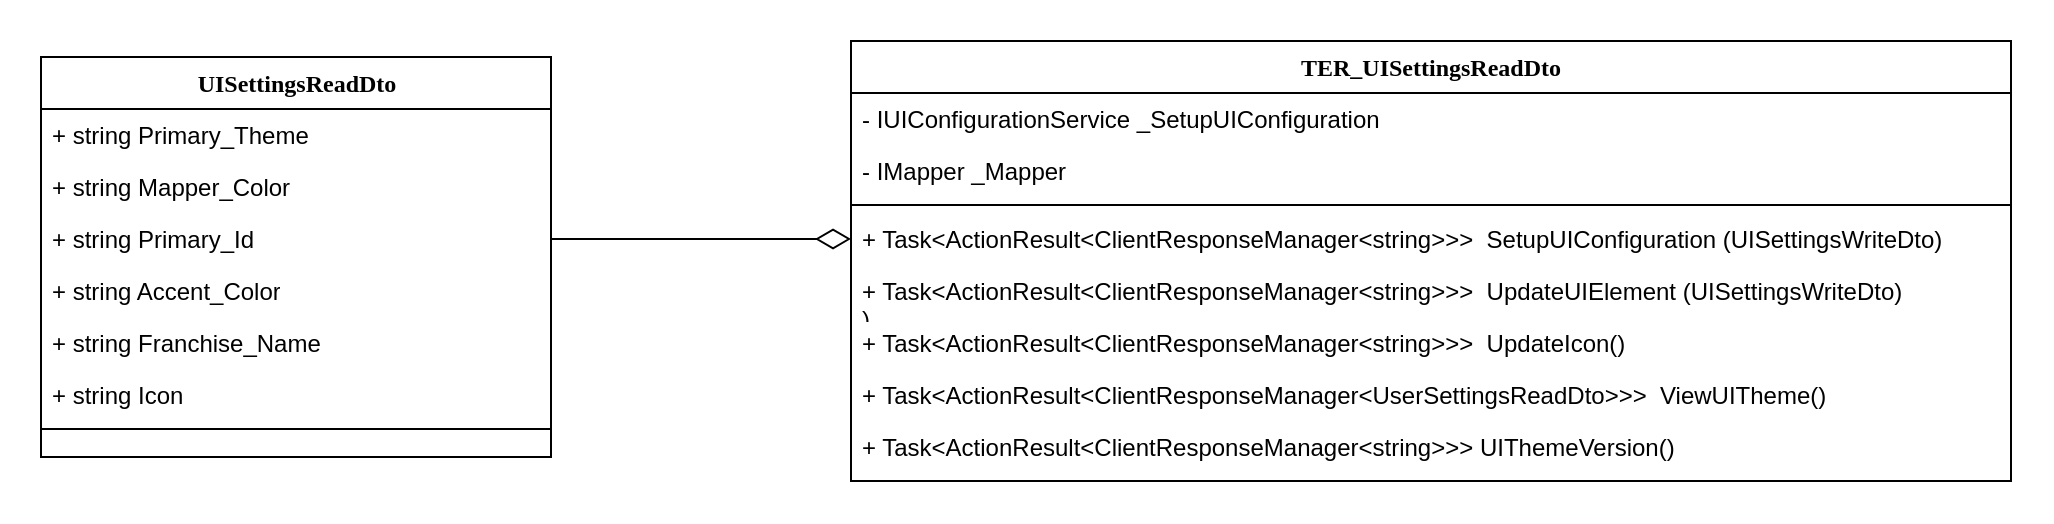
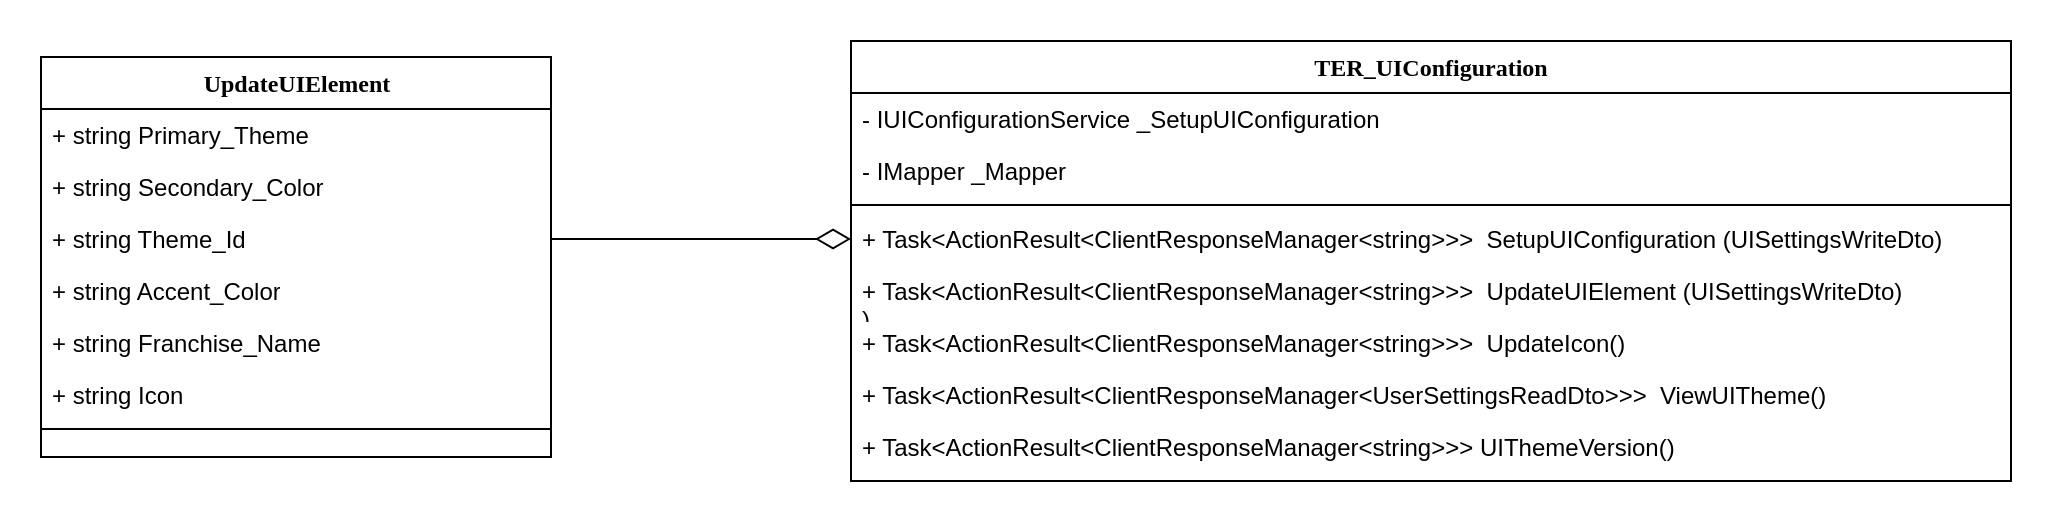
(1432, 69) -> (1432, 69)
(298, 85) -> (298, 85)
(182, 189) -> (202, 189)
(168, 241) -> (158, 241)
